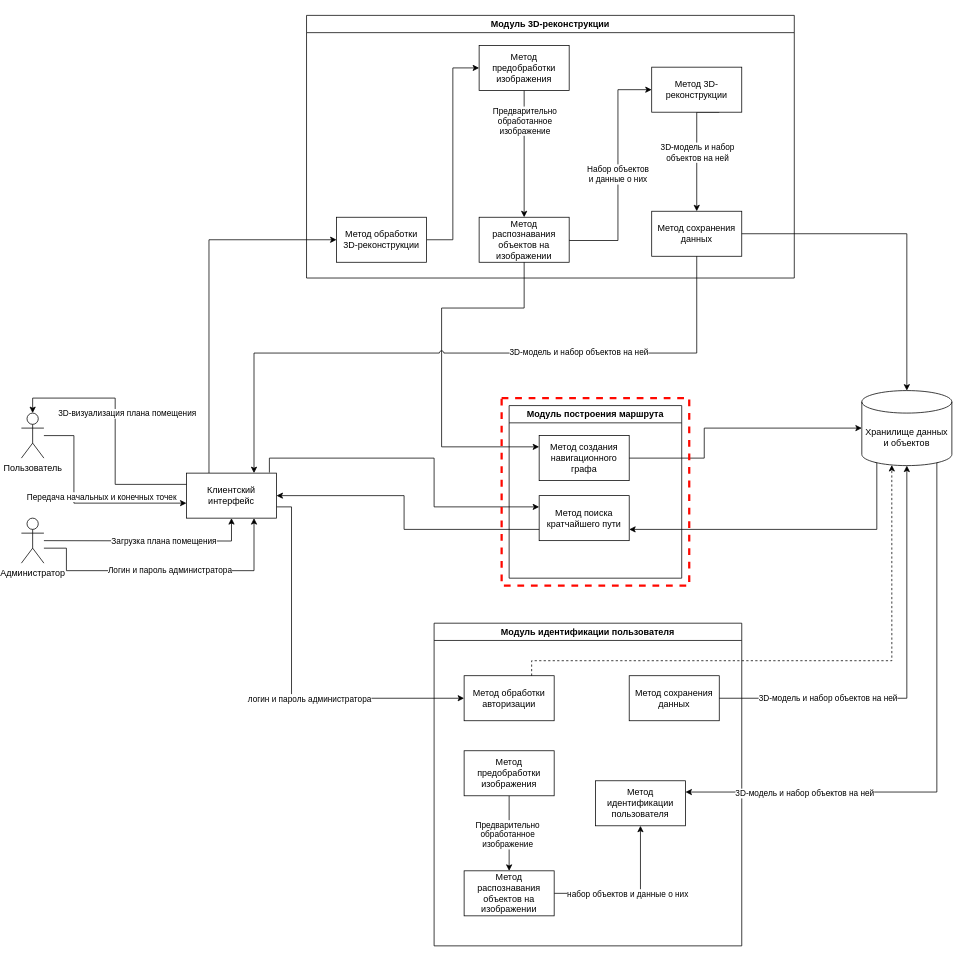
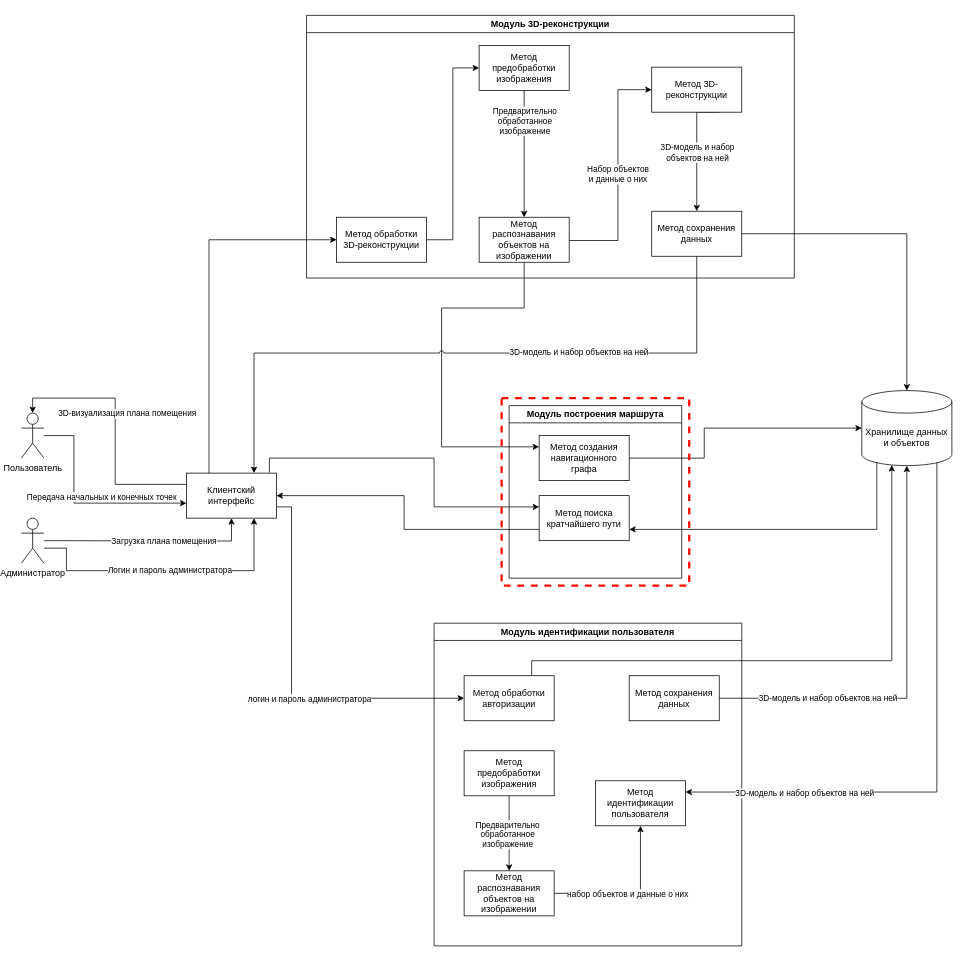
(799, 660) -> (799, 660)
